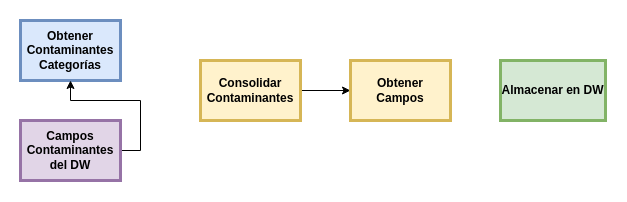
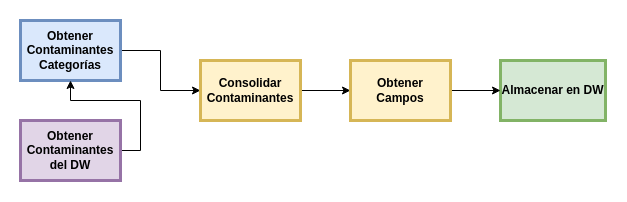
none -> (161, 67)
none -> (472, 91)
(71, 151) -> (71, 151)
